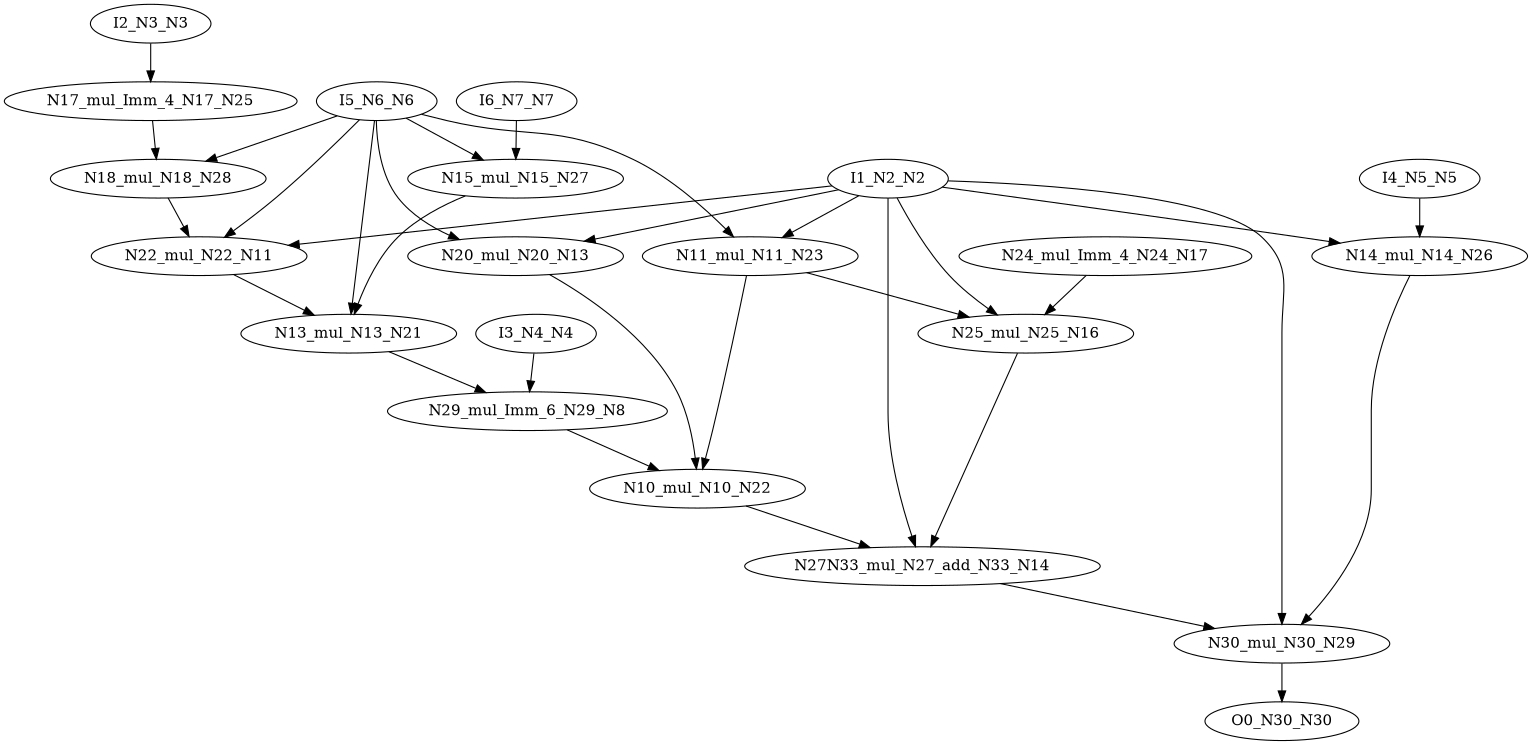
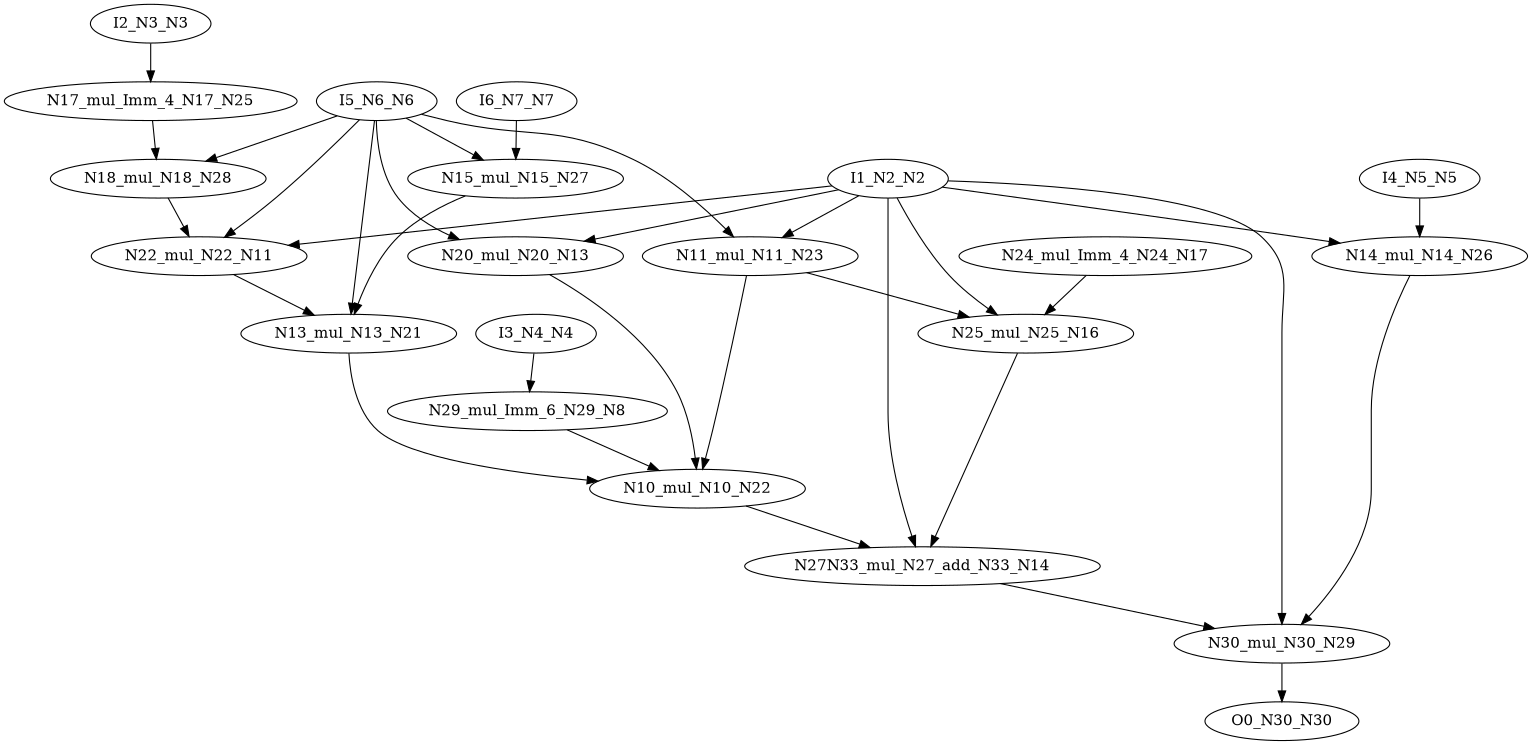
(432, 370) -> (438, 457)
